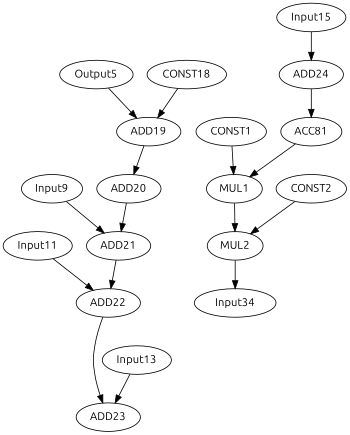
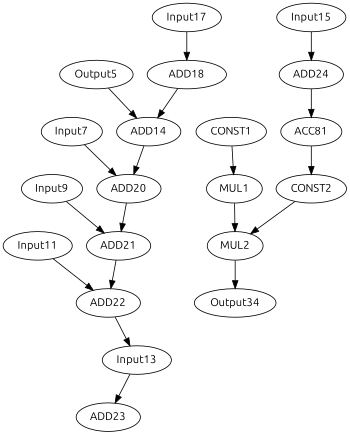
none -> (187, 17)
(187, 75) -> (187, 75)
none -> (72, 132)
(149, 132) -> (149, 132)
(276, 158) -> (311, 156)
(235, 303) -> (235, 303)
(94, 356) -> (121, 328)
